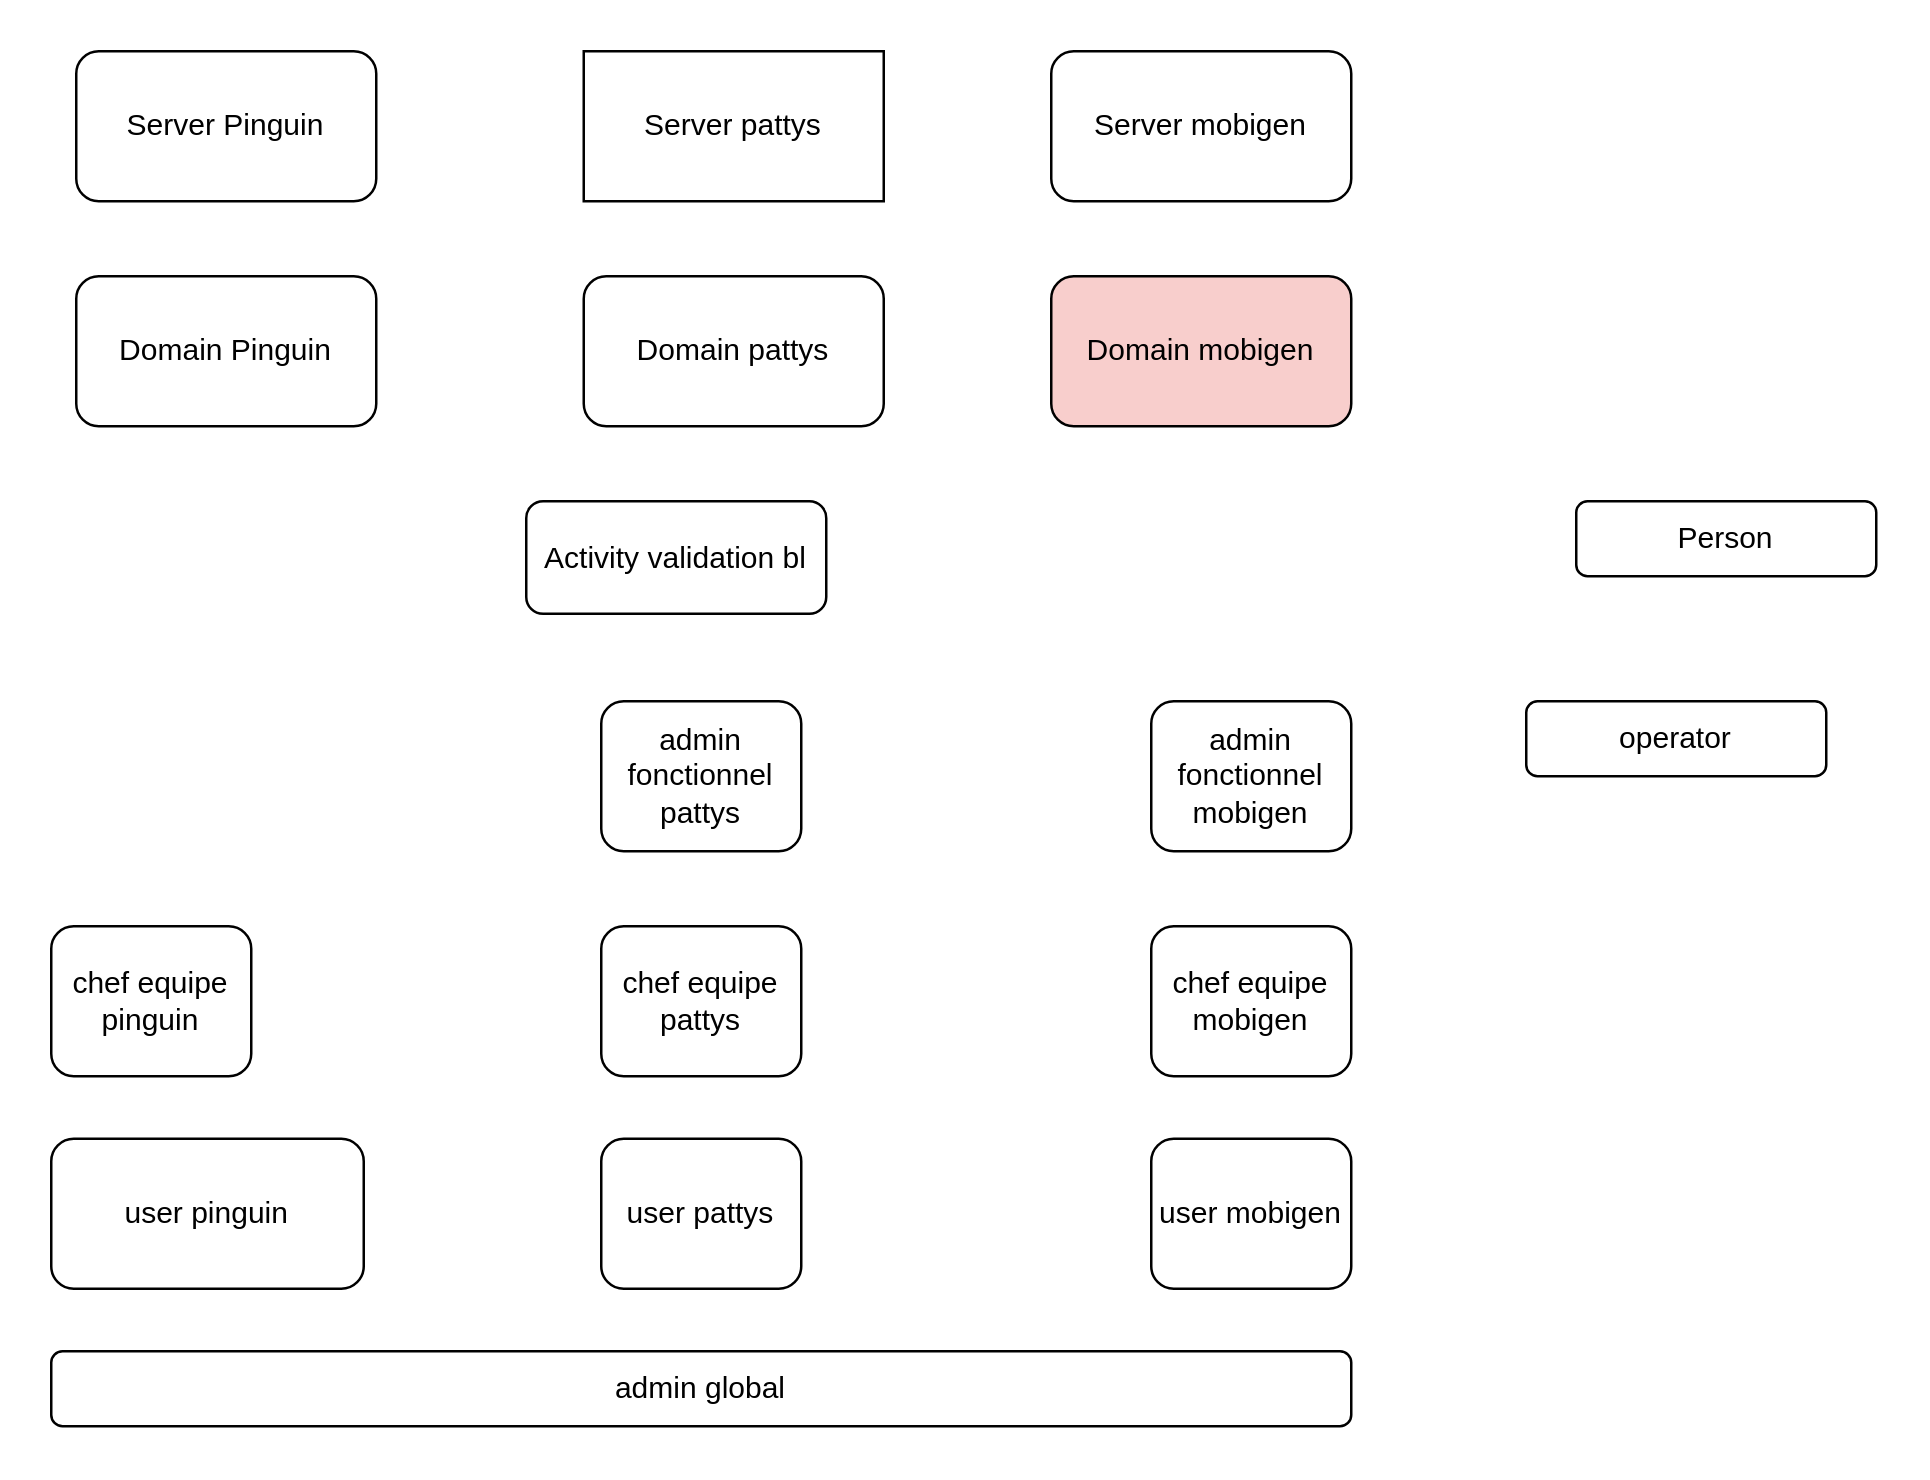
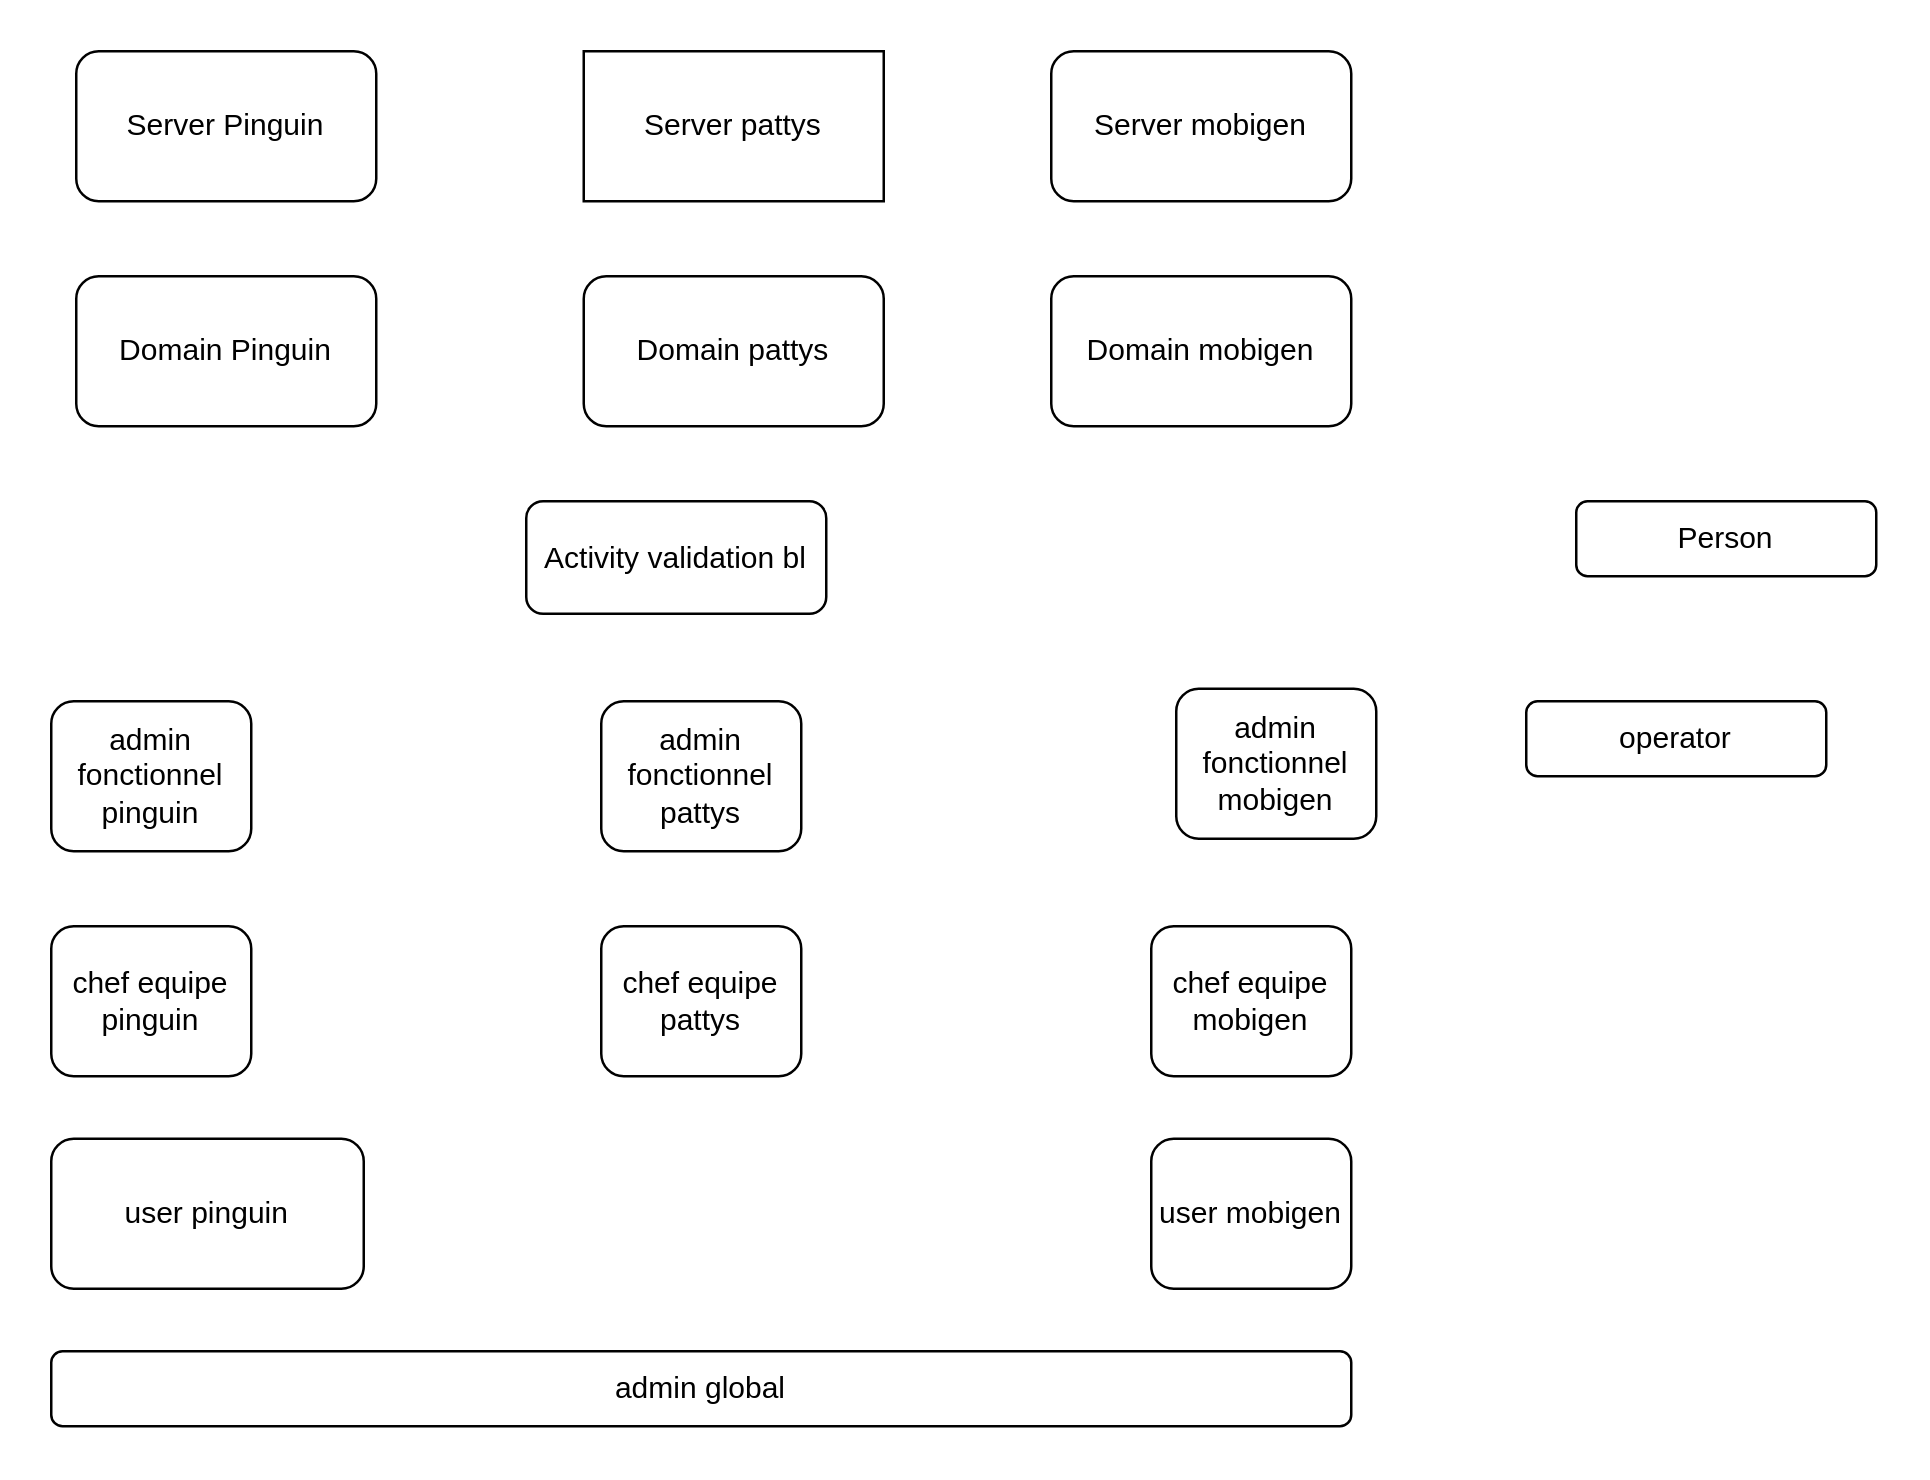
(1201, 351) -> (1201, 351)
none -> (151, 776)
(1251, 776) -> (1276, 764)
(701, 1214) -> none
